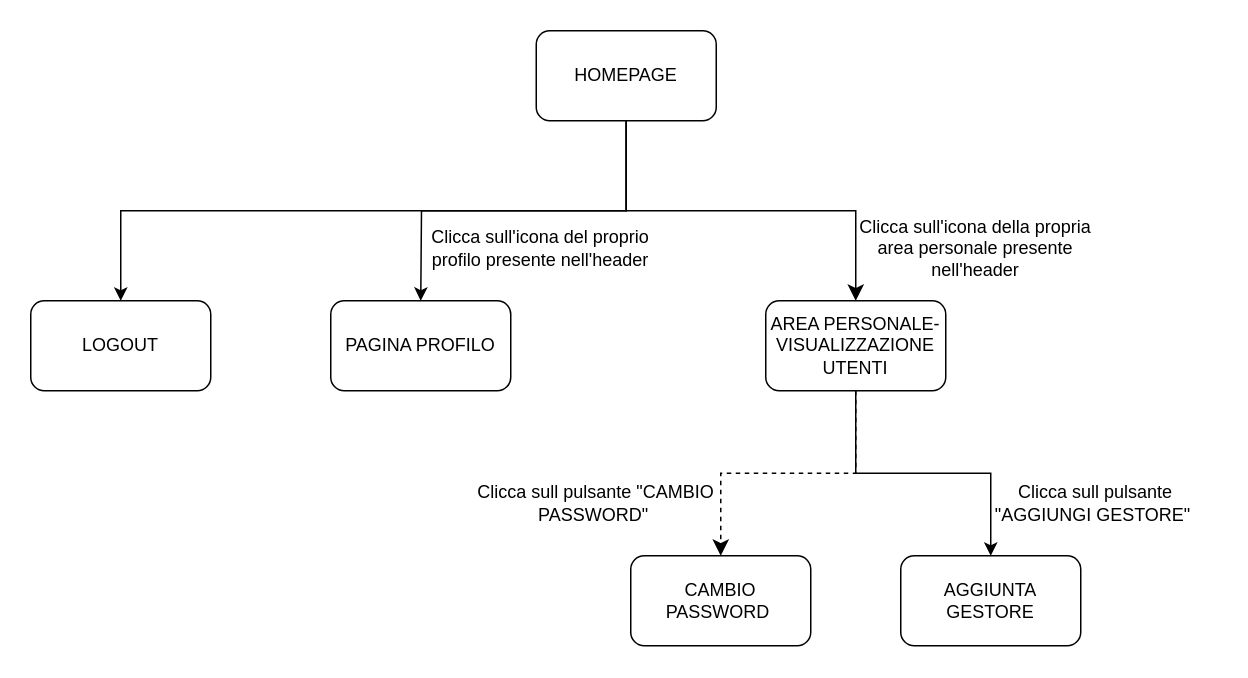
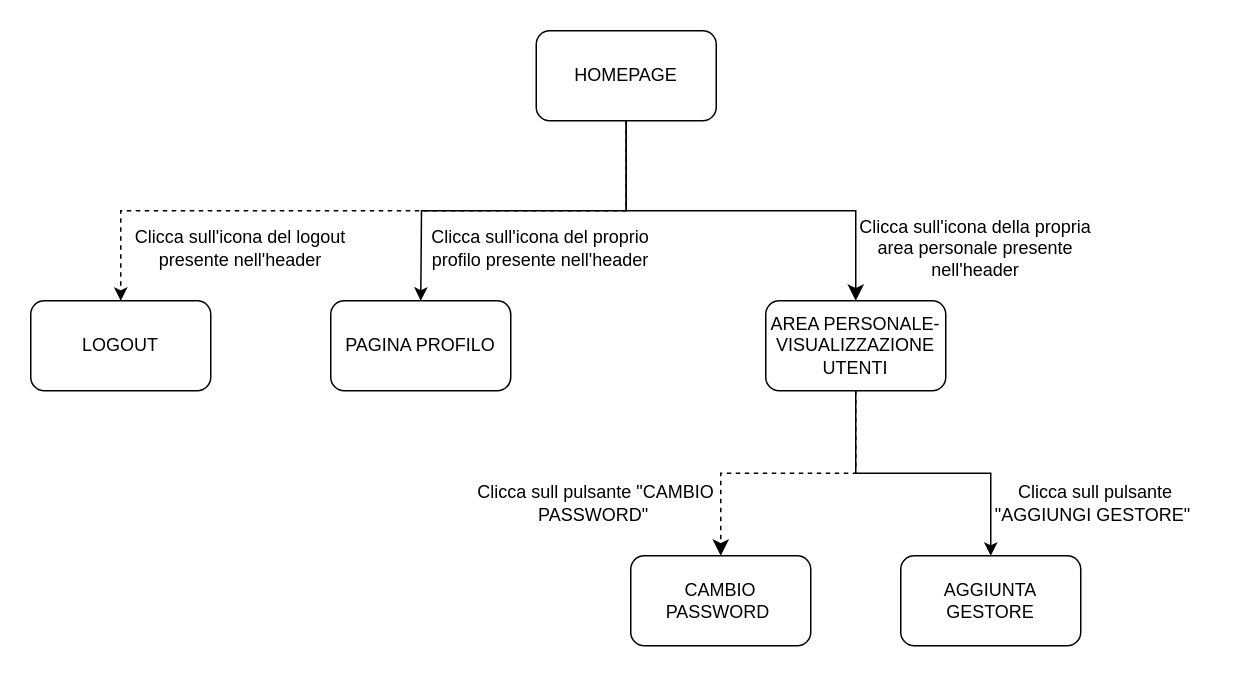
(230, 211) -> (230, 211)
none -> (241, 248)
